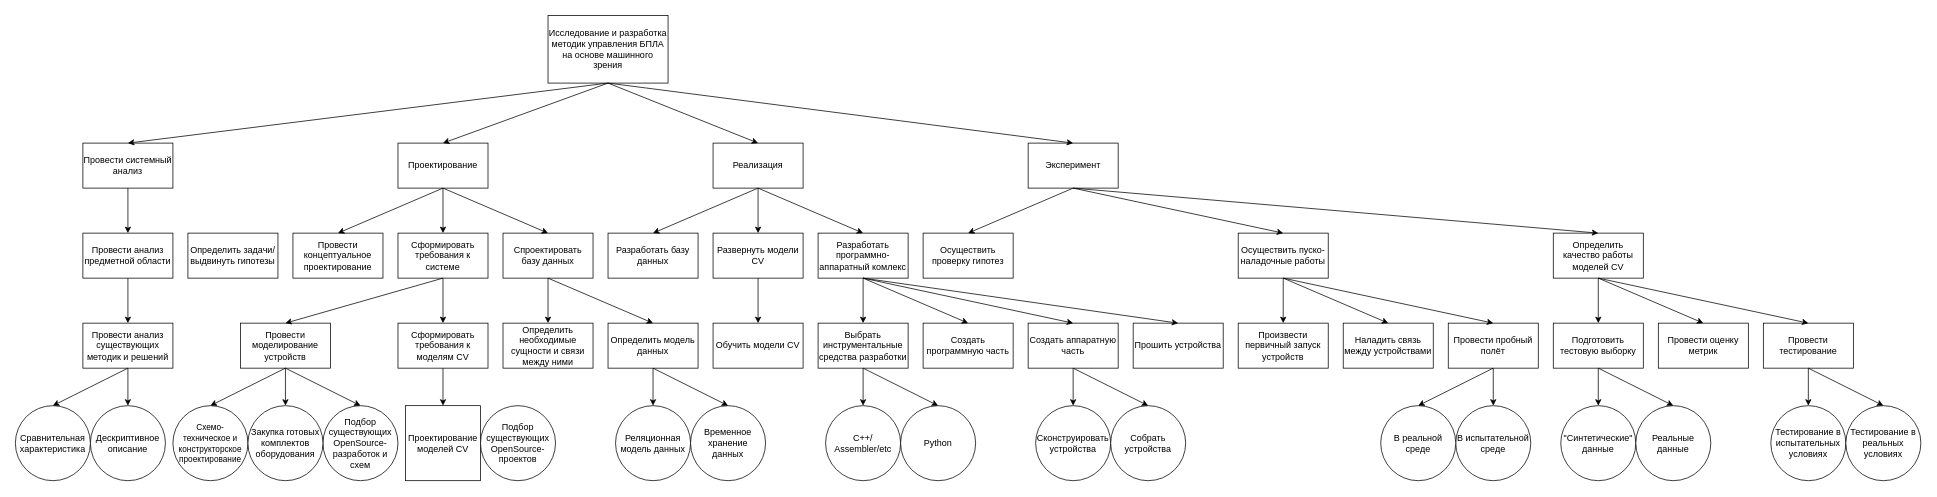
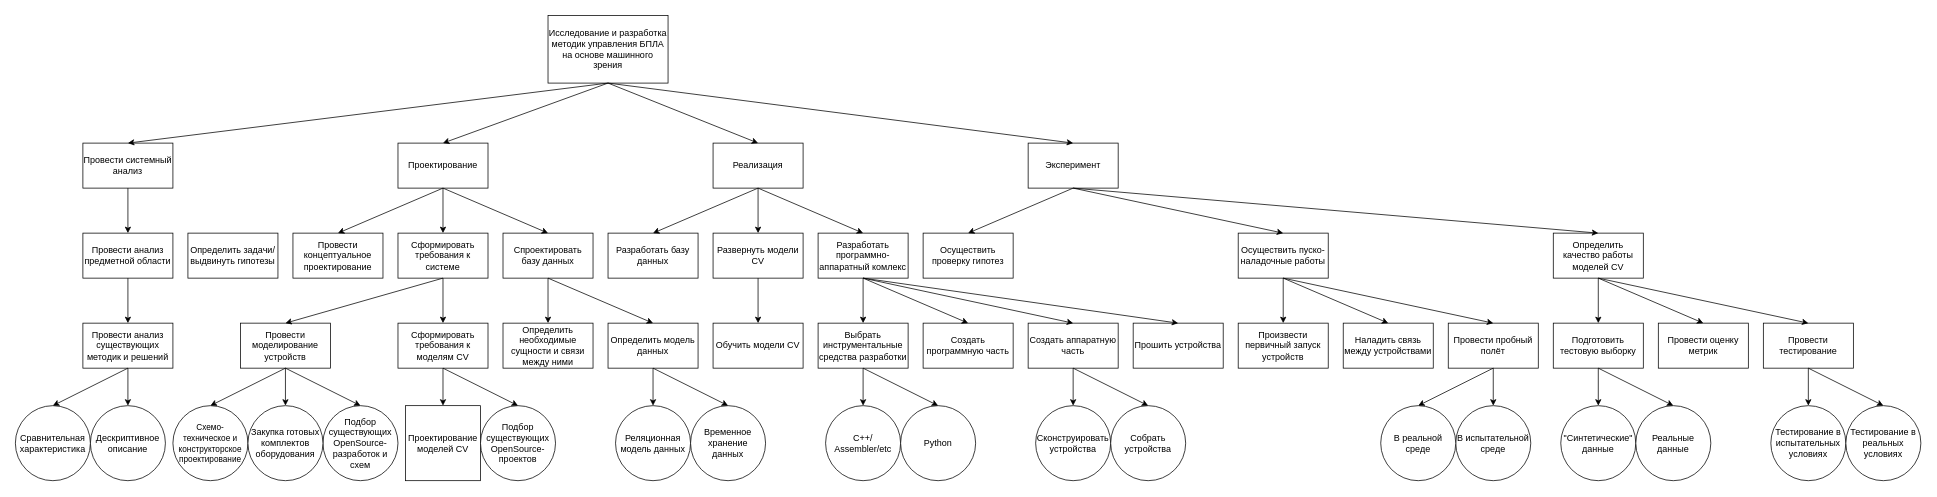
none -> (479, 386)
